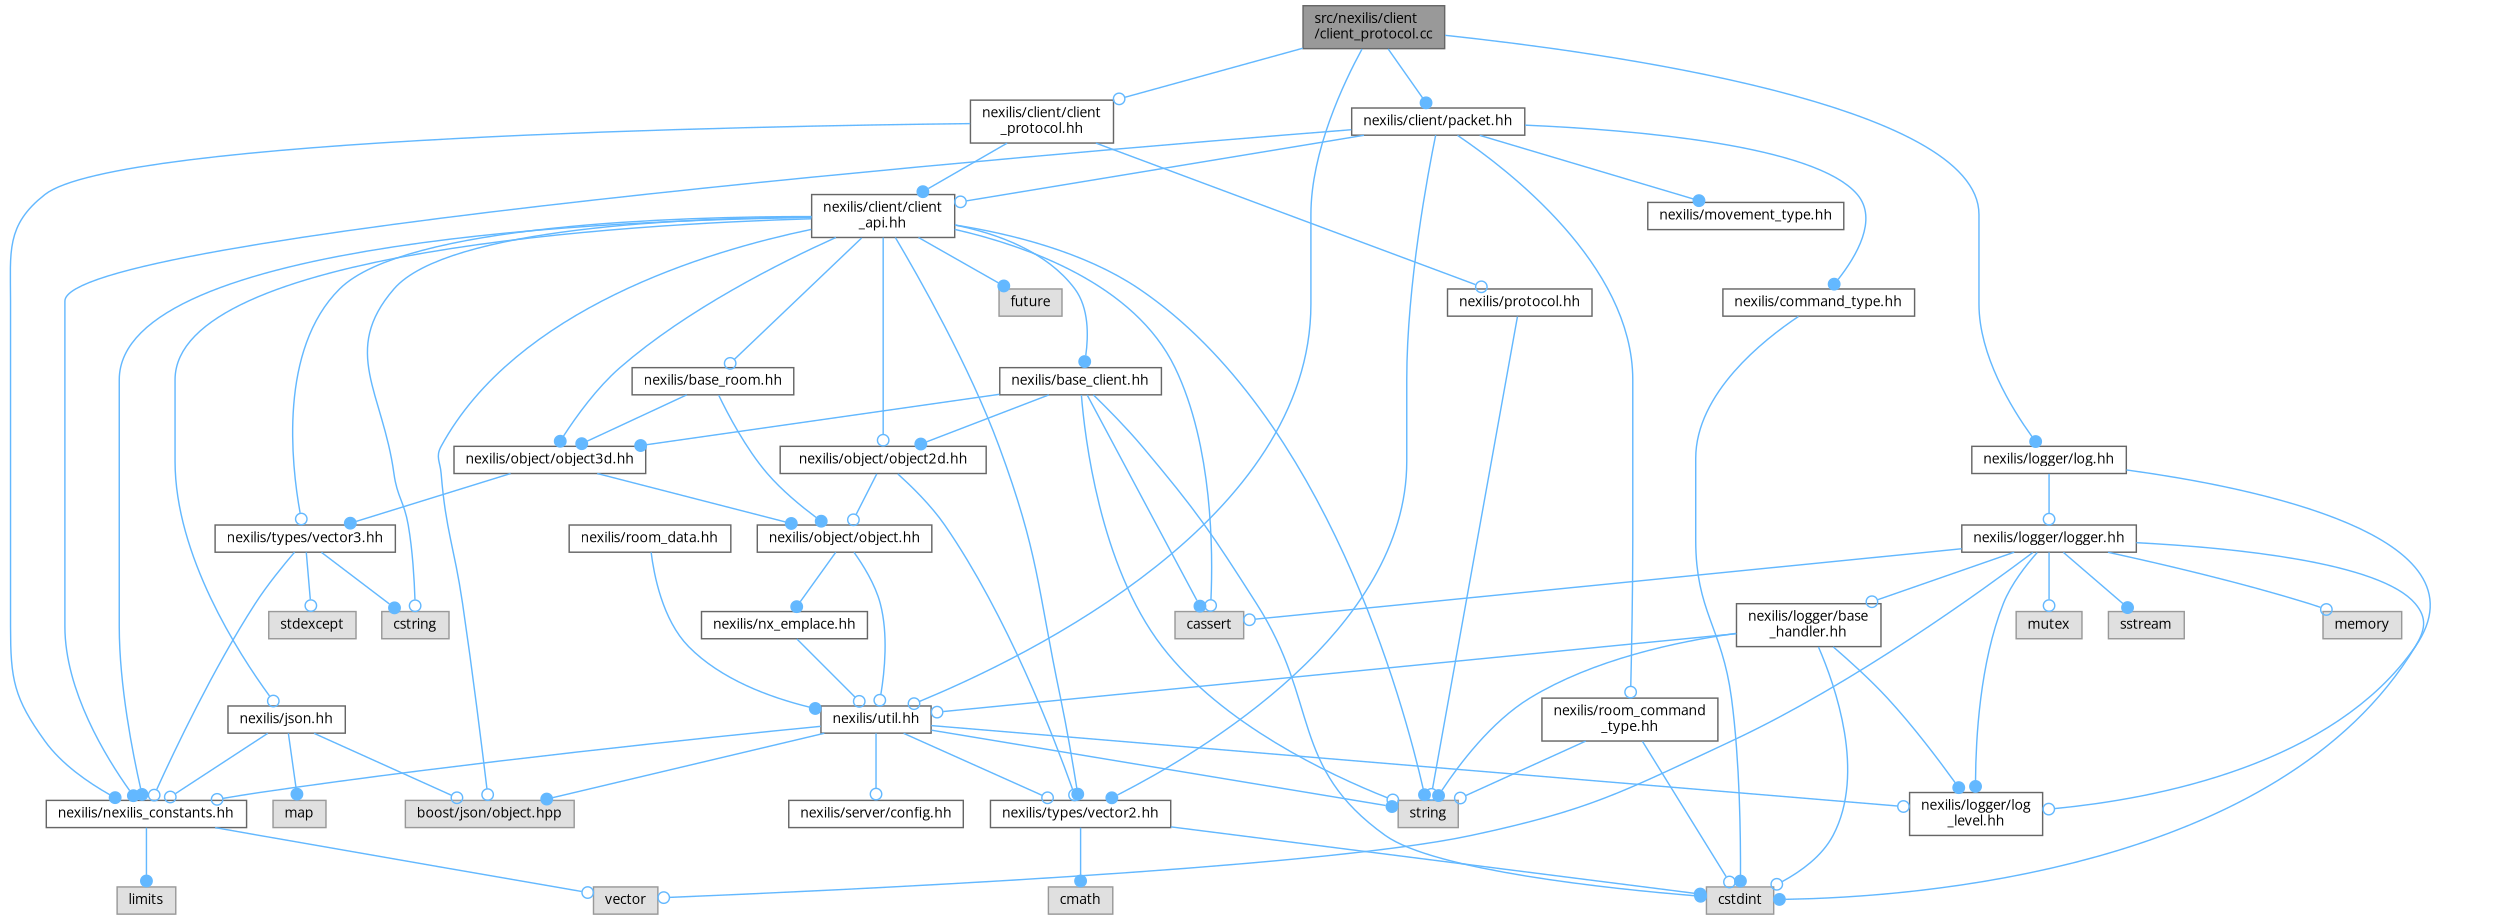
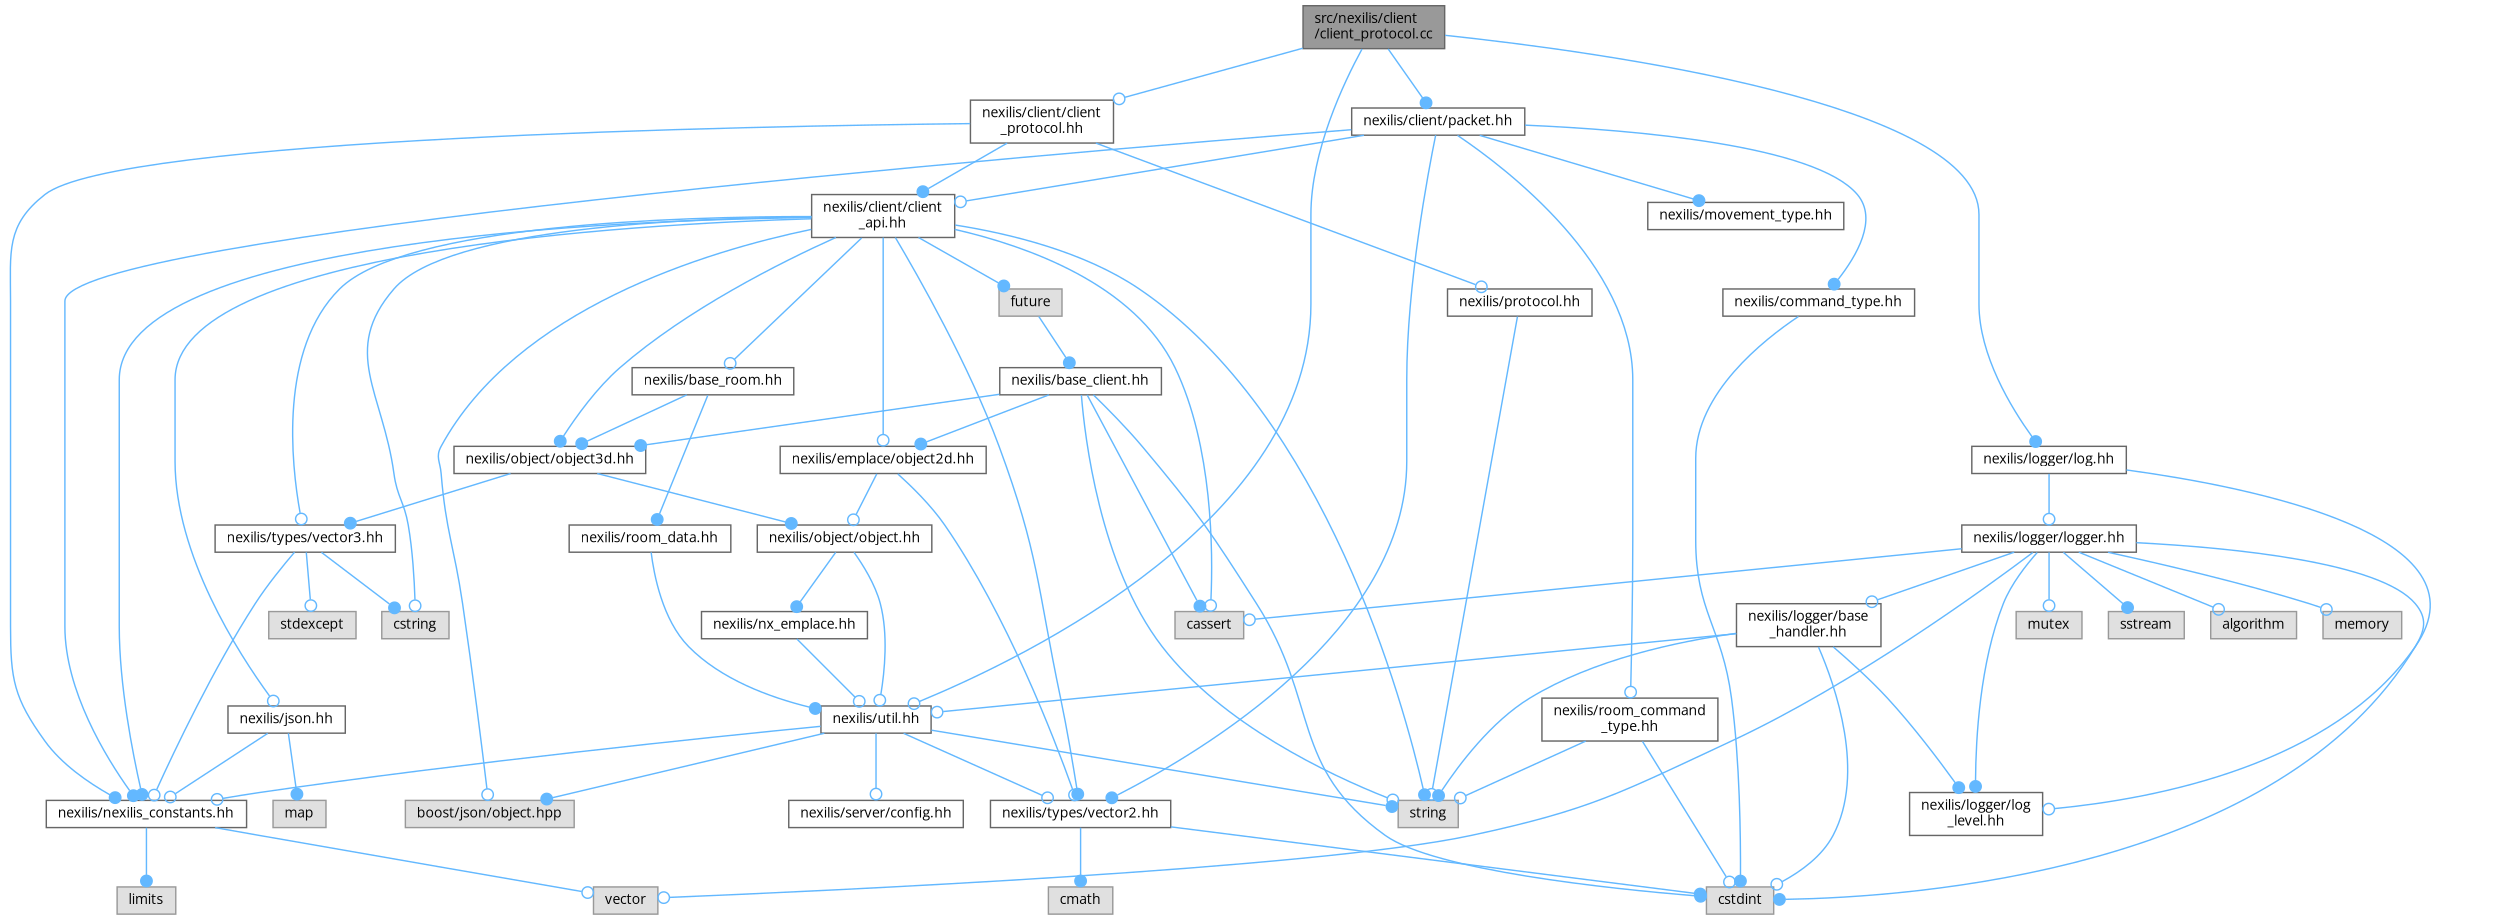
(1066, 278) -> (1052, 337)
(883, 460) -> (883, 460)
(759, 463) -> (684, 455)
none -> (2254, 625)
(383, 764) -> none
(1390, 764) -> none
